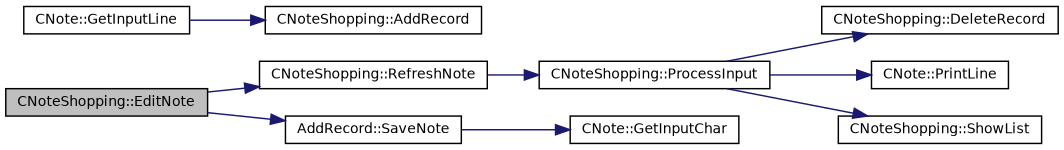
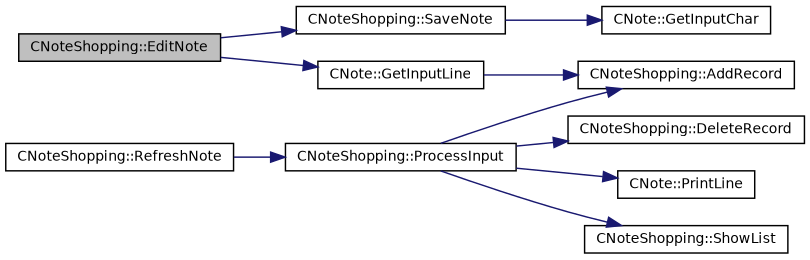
(226, 90) -> (262, 61)
none -> (523, 116)
(373, 130) -> (401, 20)
